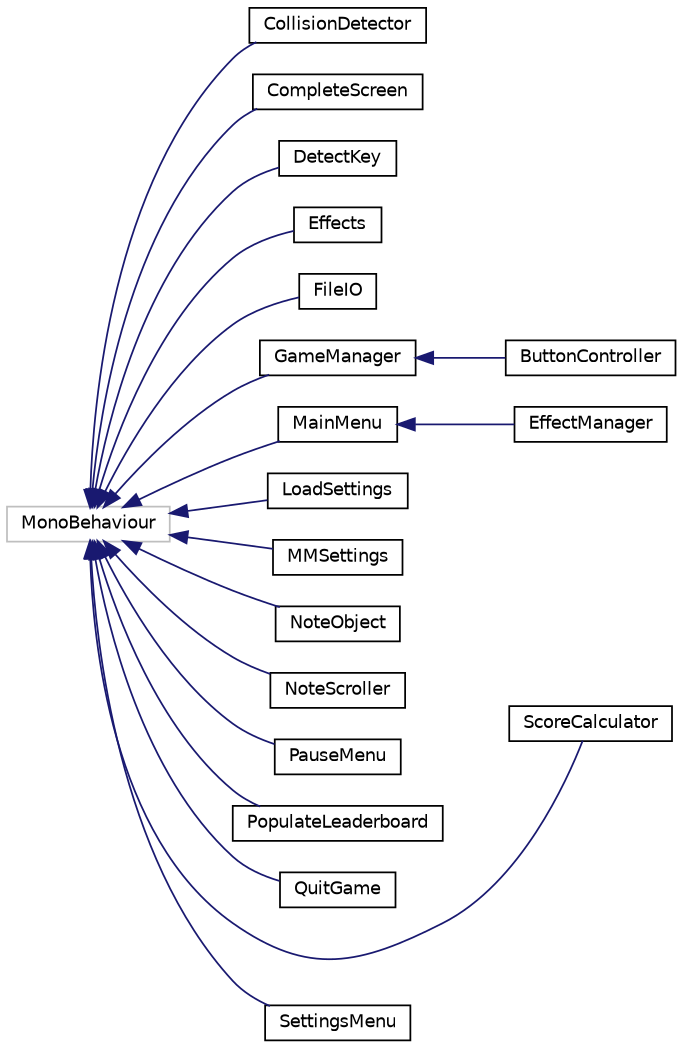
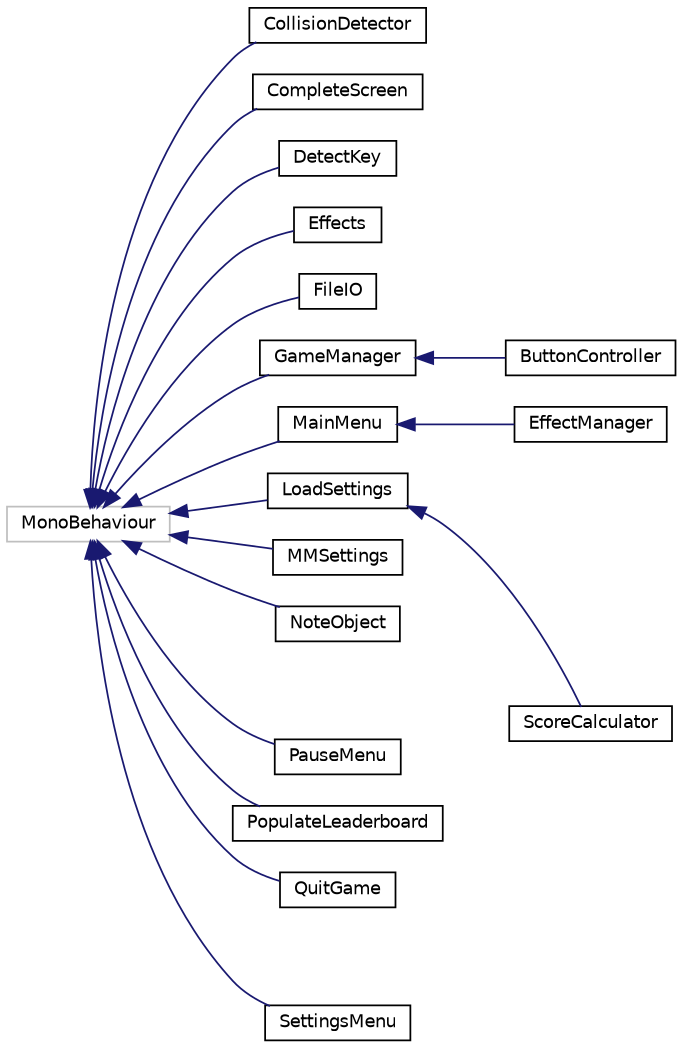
(338, 690) -> none
(256, 938) -> (516, 599)
